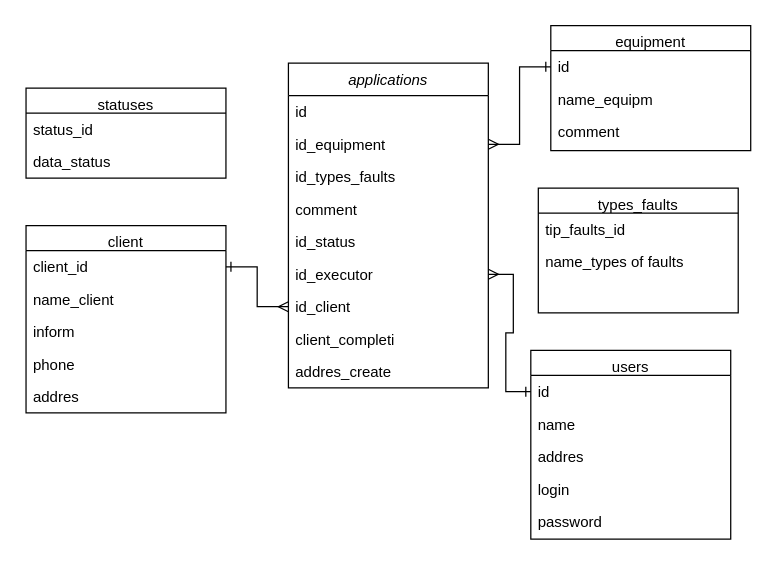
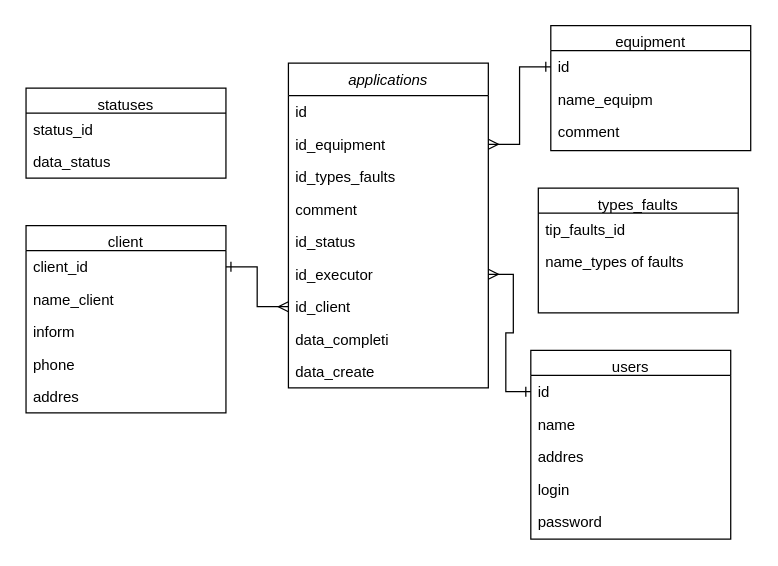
(350, 340) -> (346, 340)
(350, 373) -> (341, 373)
